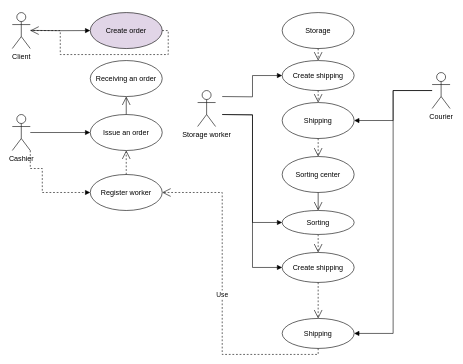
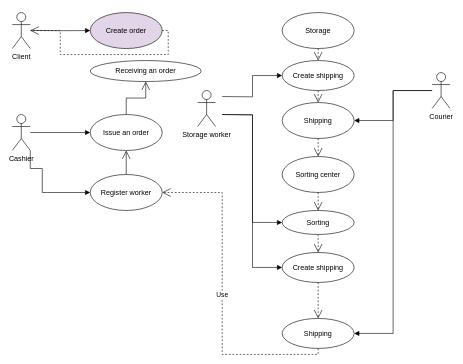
(126, 78) -> (146, 71)
(126, 163) -> (126, 163)
(42, 187) -> (42, 187)
(318, 200) -> (318, 200)
